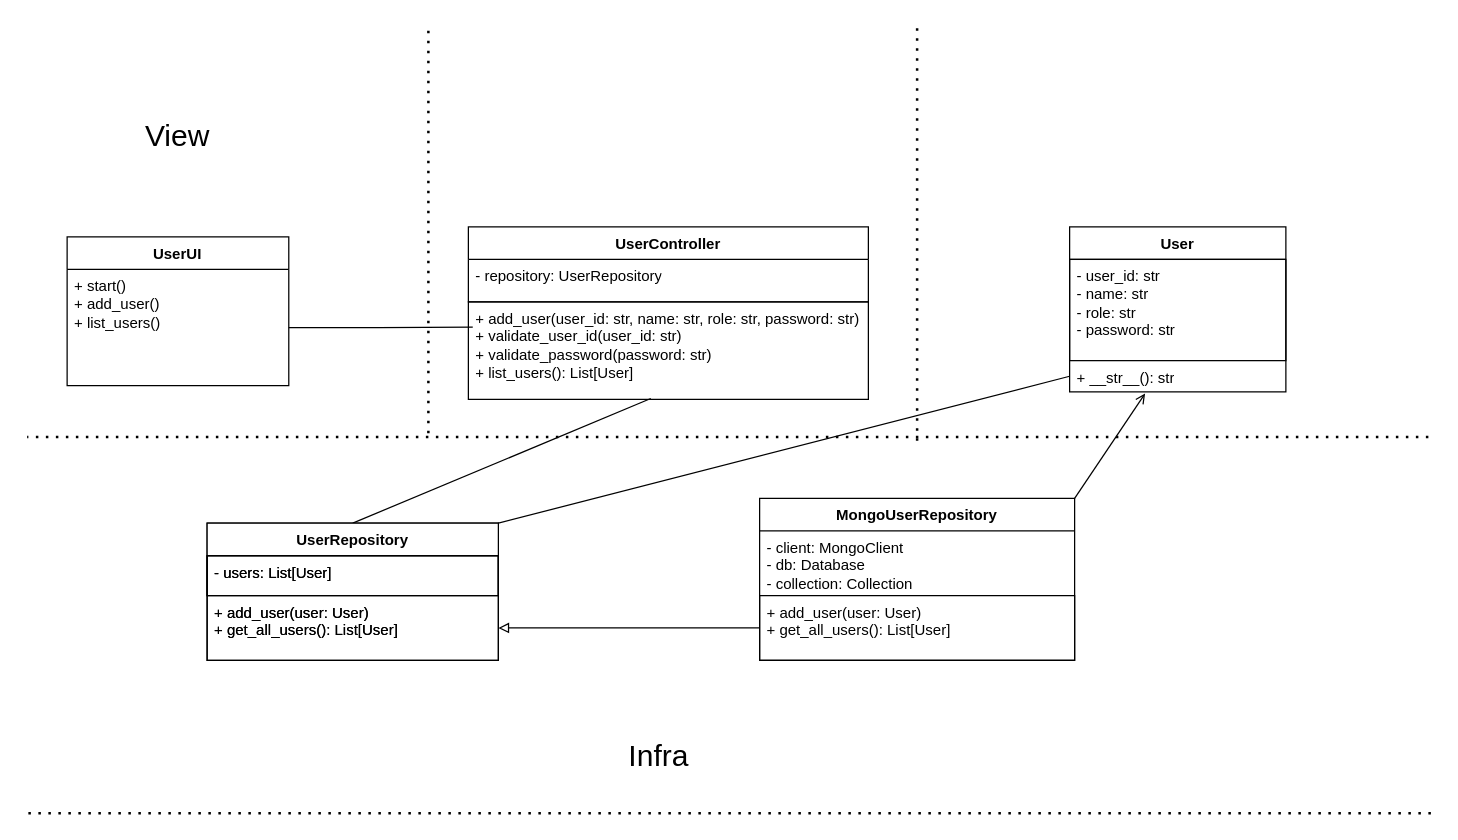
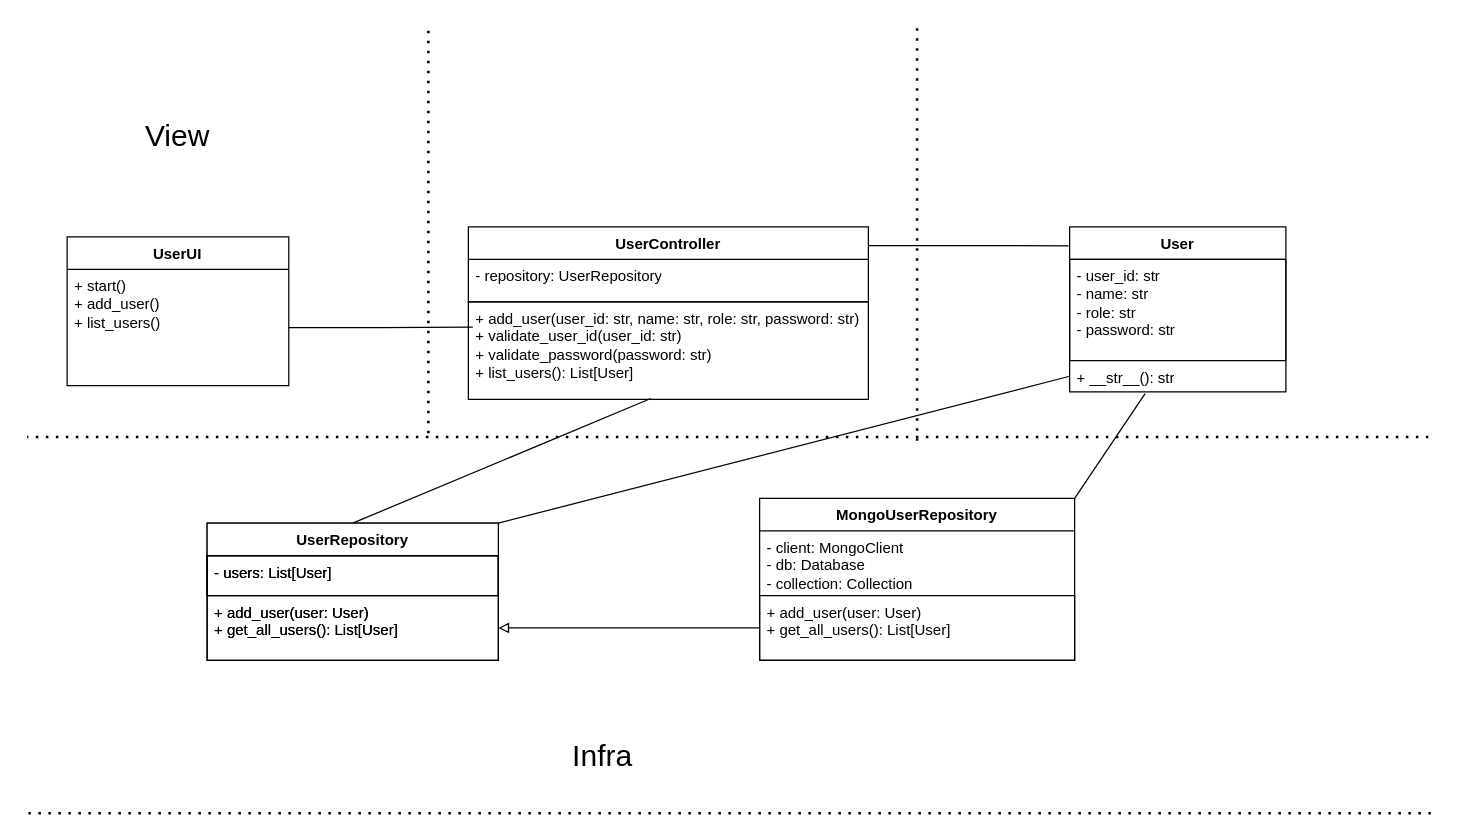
none -> (968, 246)
(1142, 398) -> (1143, 397)
(658, 757) -> (602, 757)
